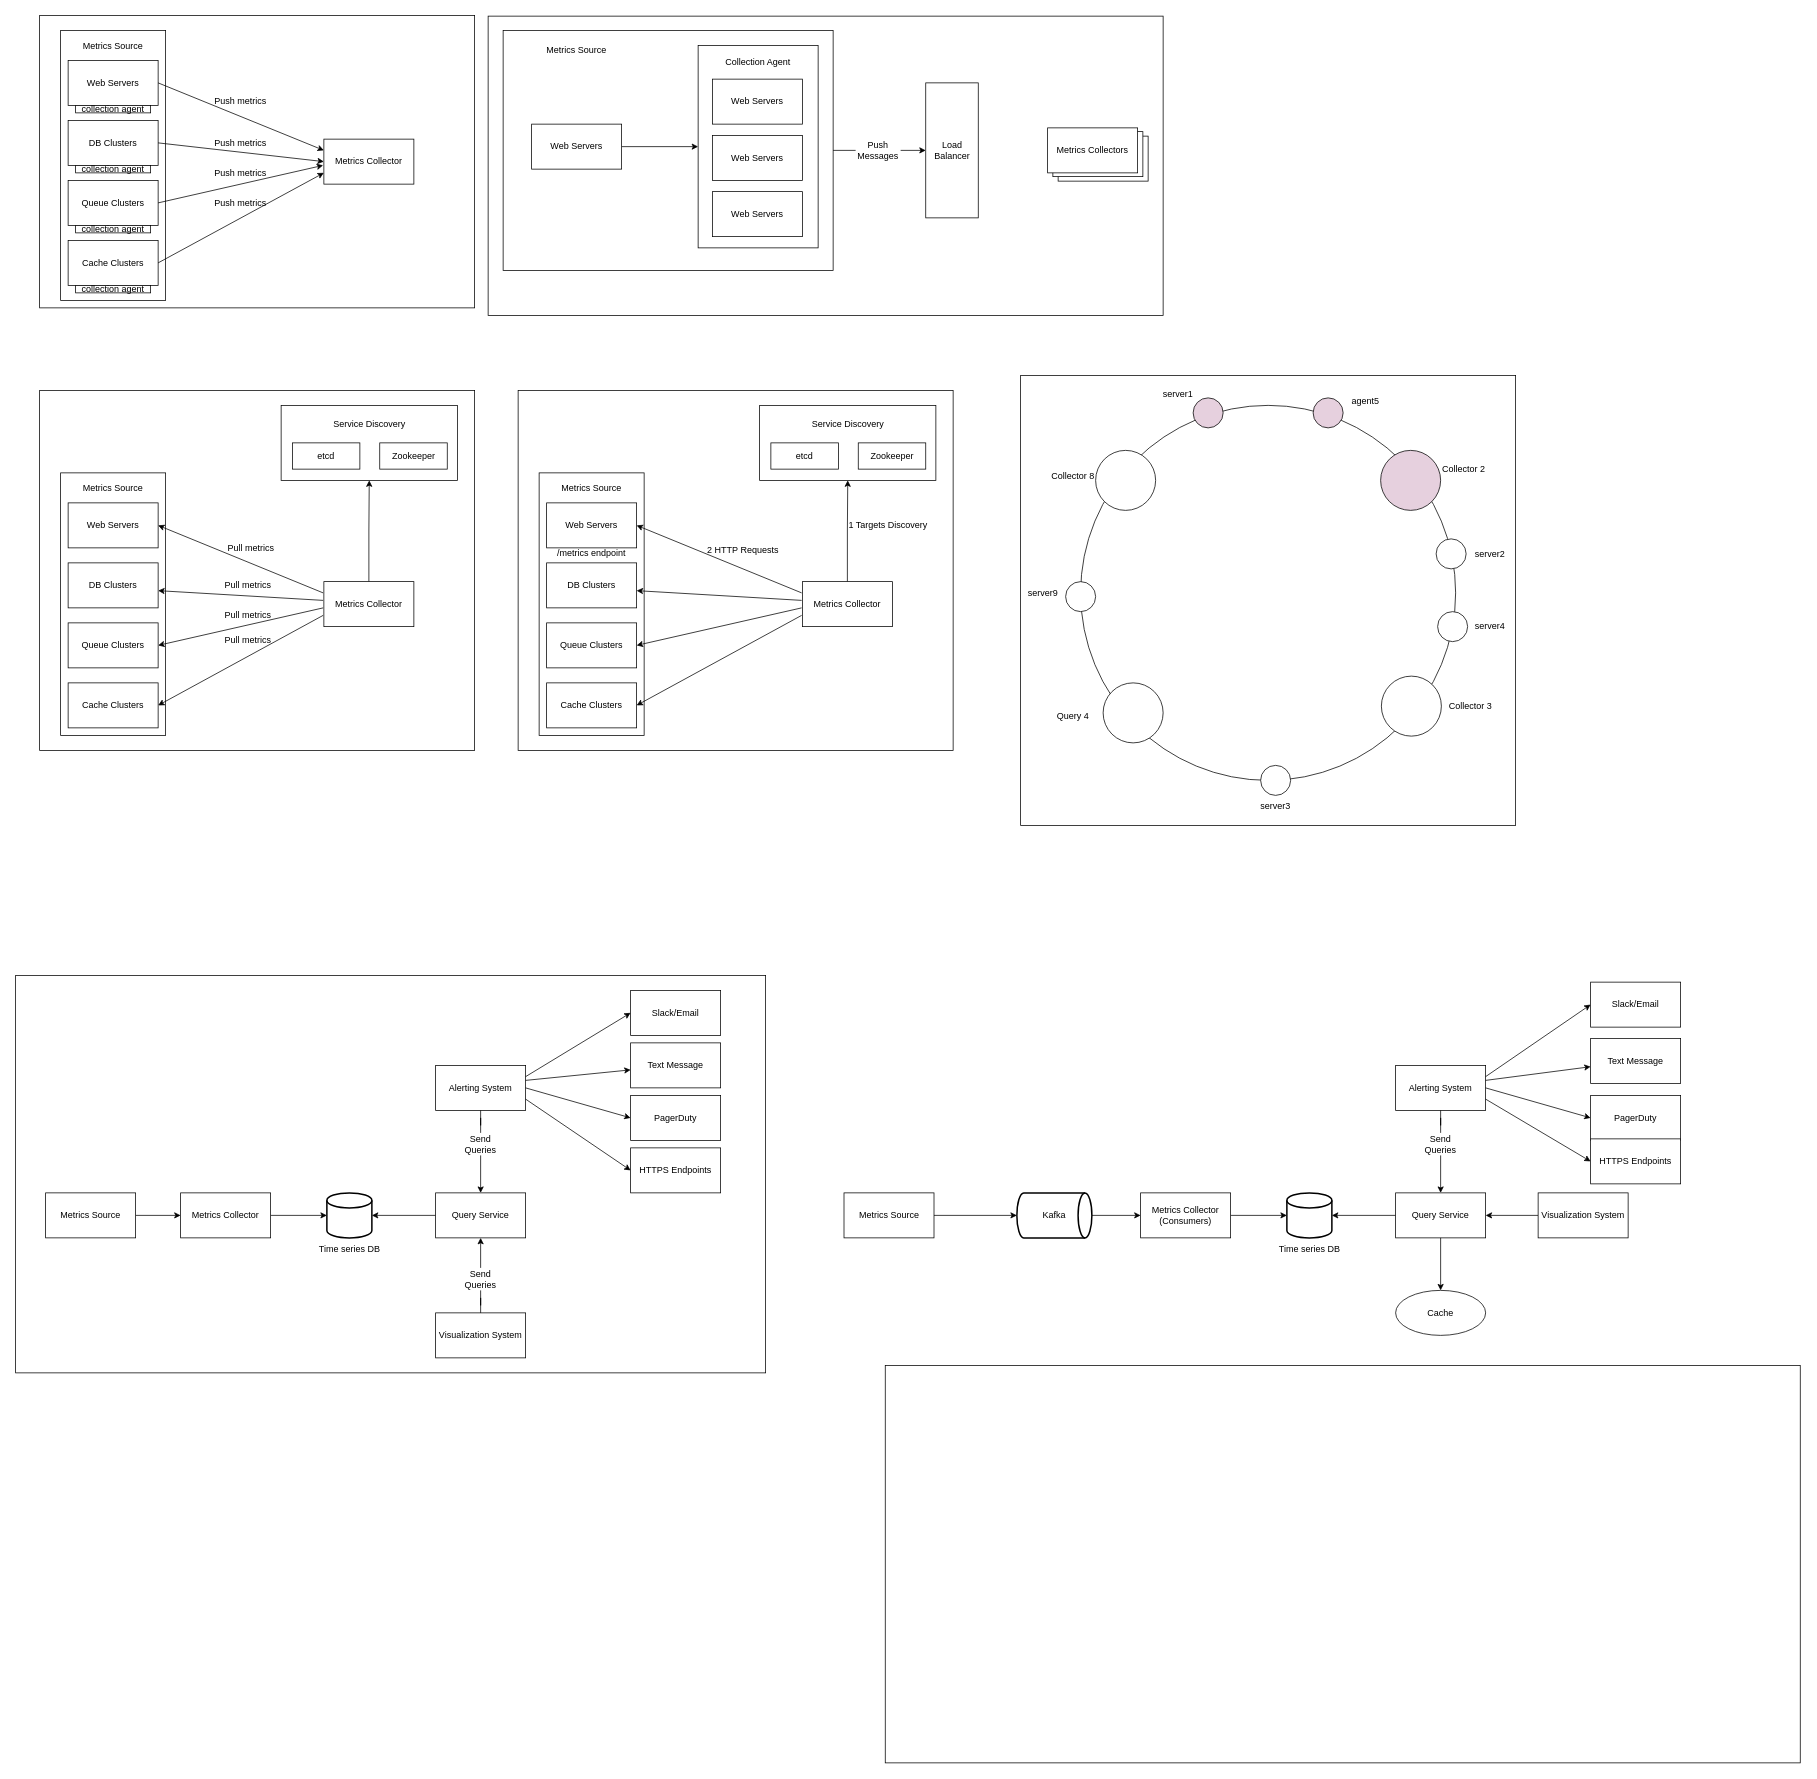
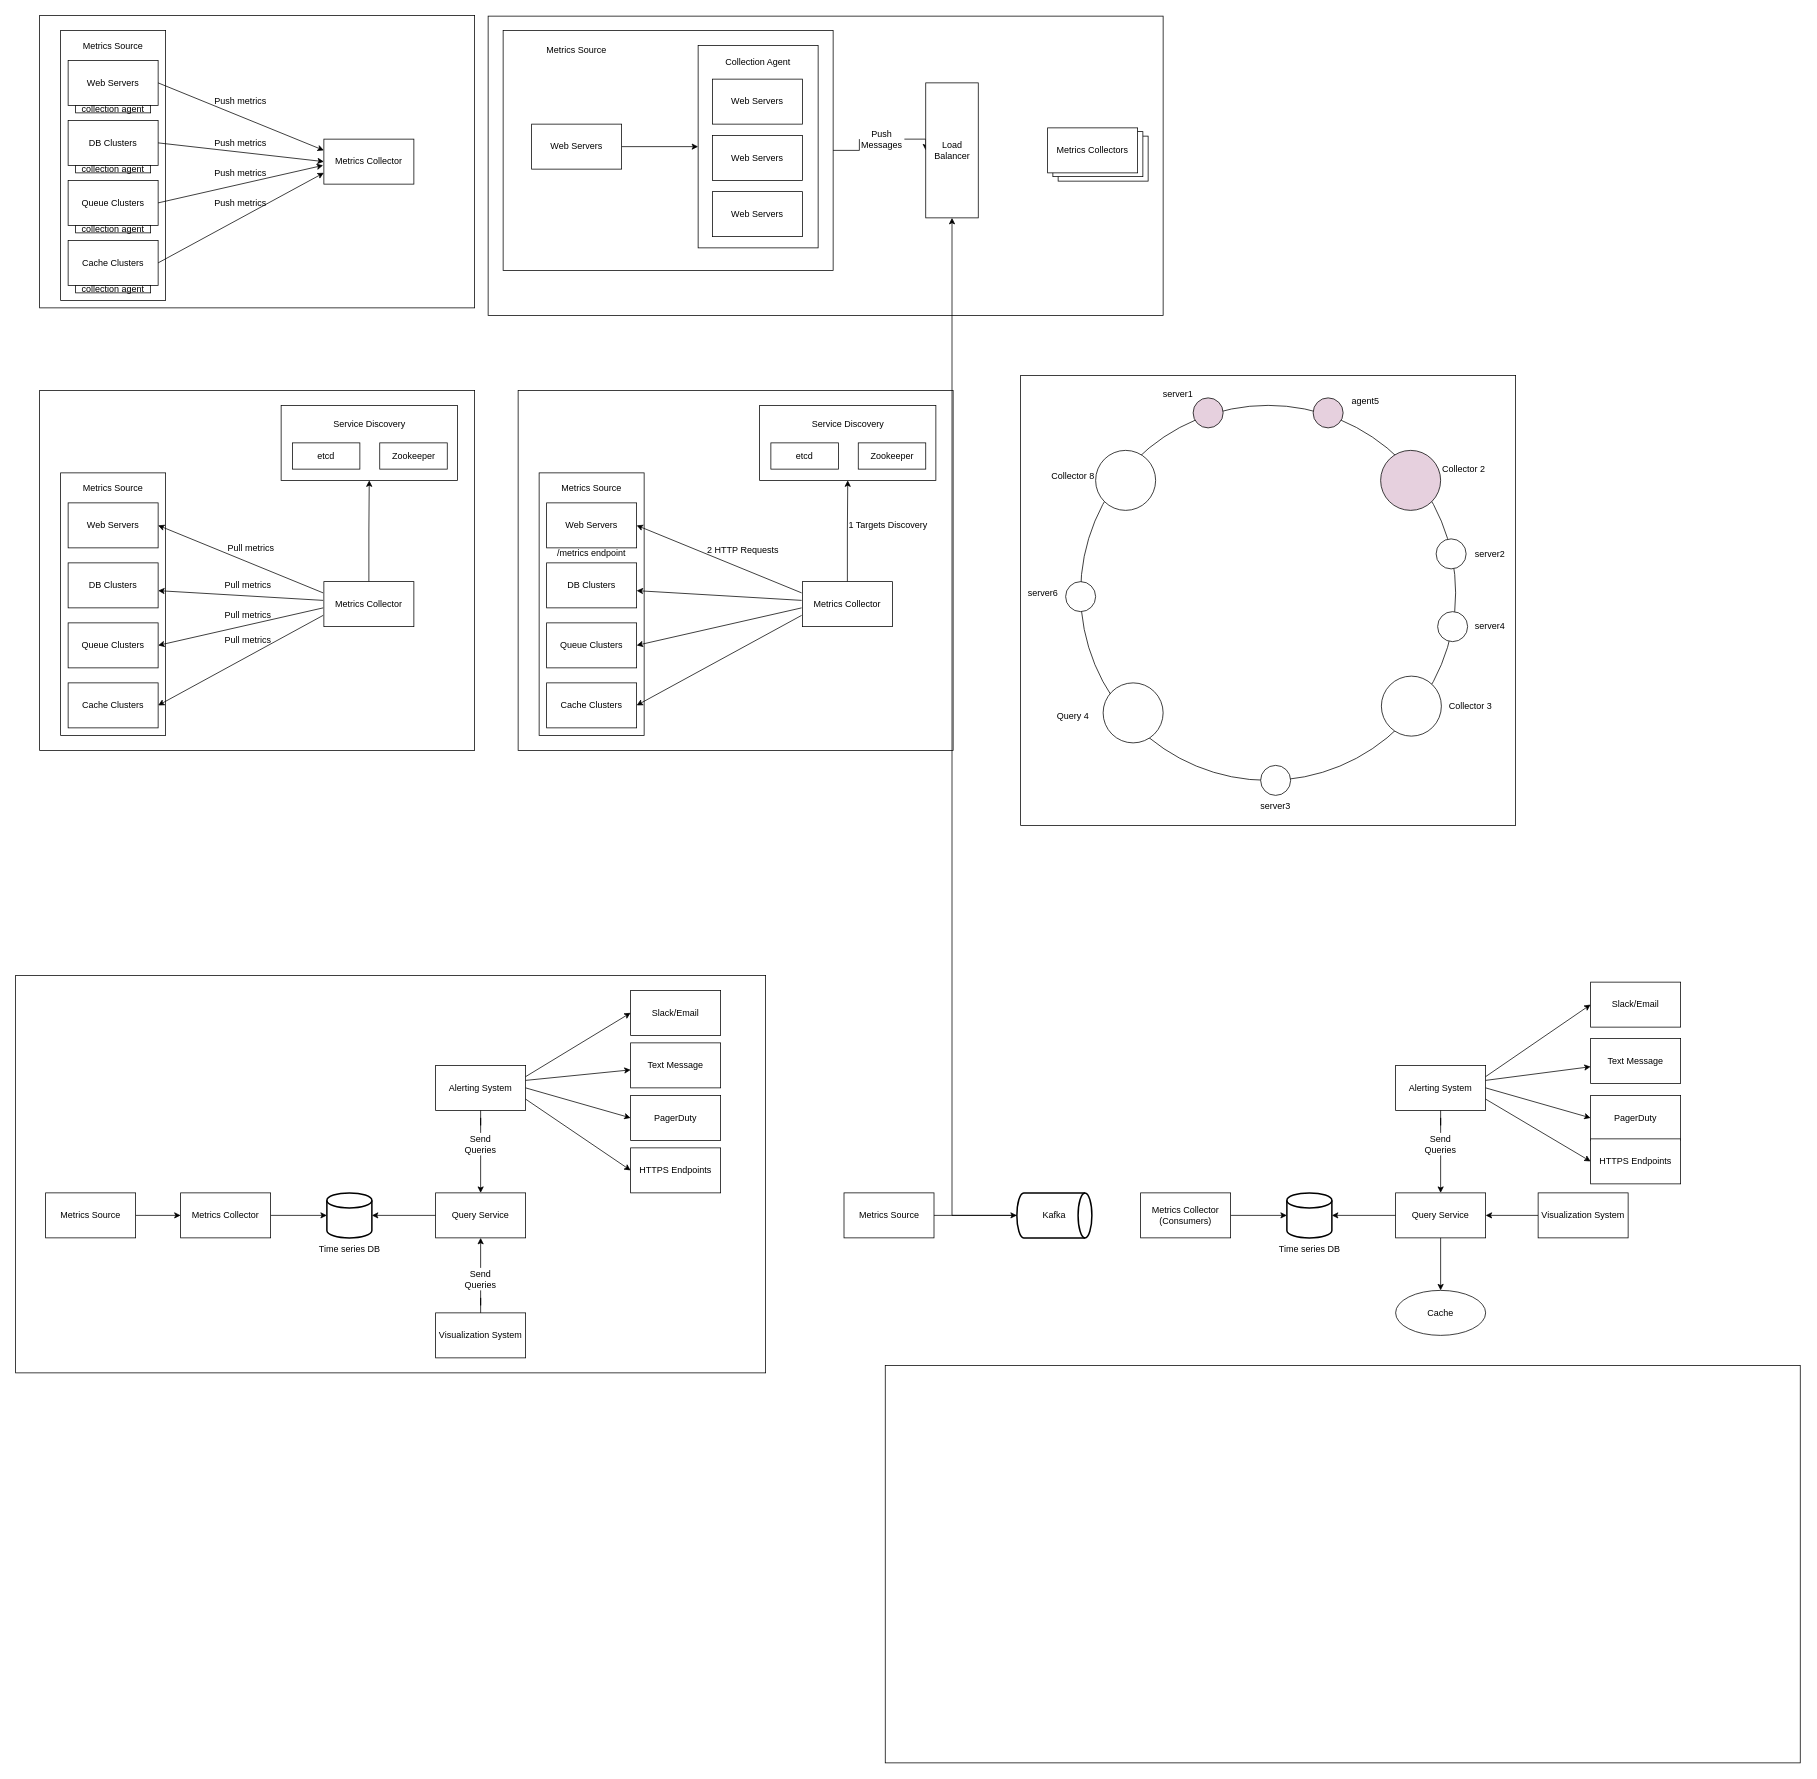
(878, 150) -> (882, 139)
(1043, 593) -> (1043, 593)
(1113, 1215) -> (952, 224)
